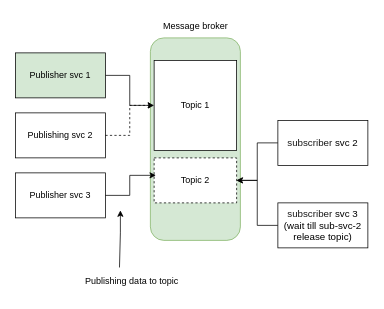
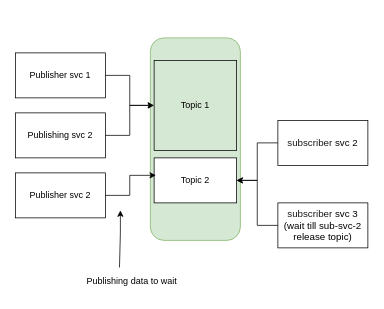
(195, 27) -> none
(60, 75) -> (60, 75)
(195, 105) -> (195, 105)
(130, 133) -> (130, 133)
(195, 180) -> (195, 180)
(60, 195) -> (60, 195)
(132, 282) -> (132, 282)
